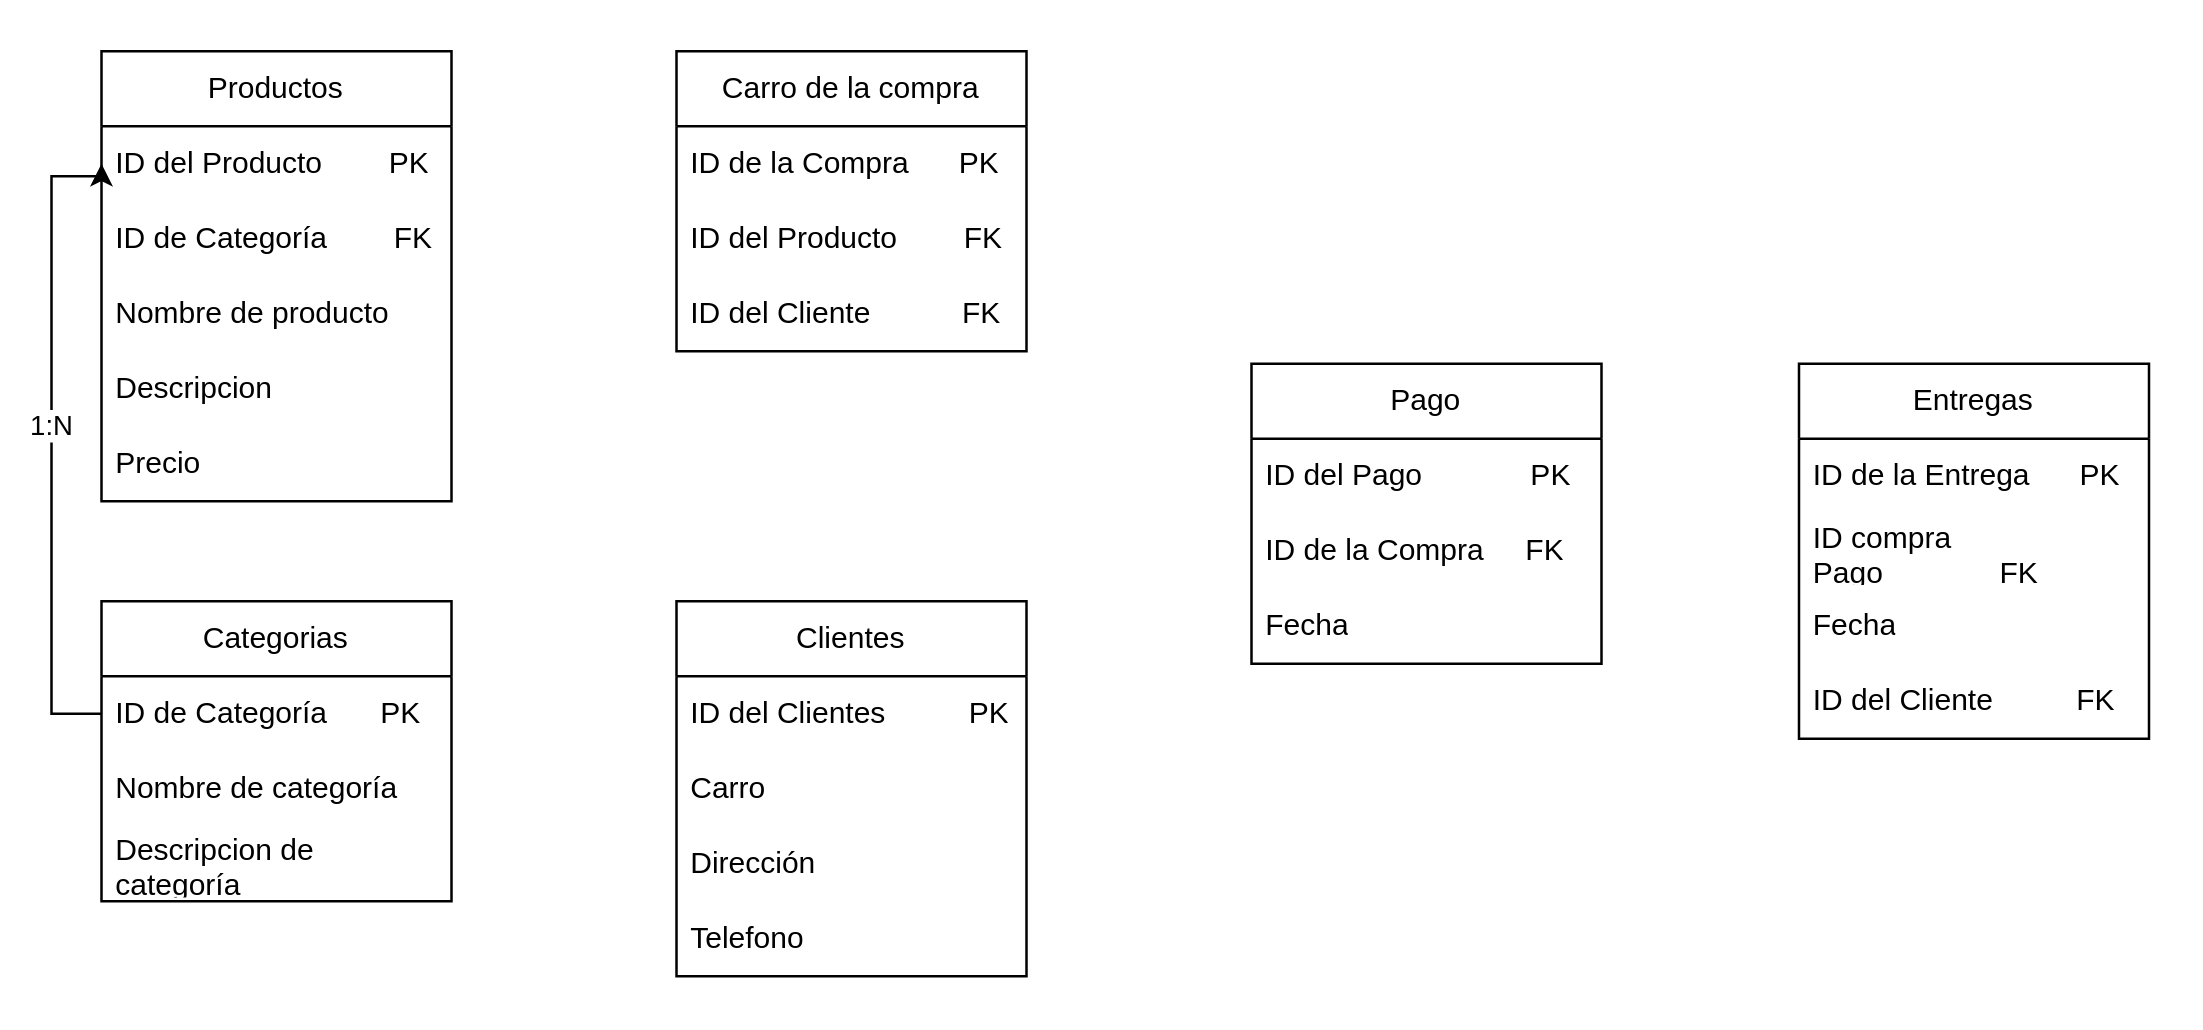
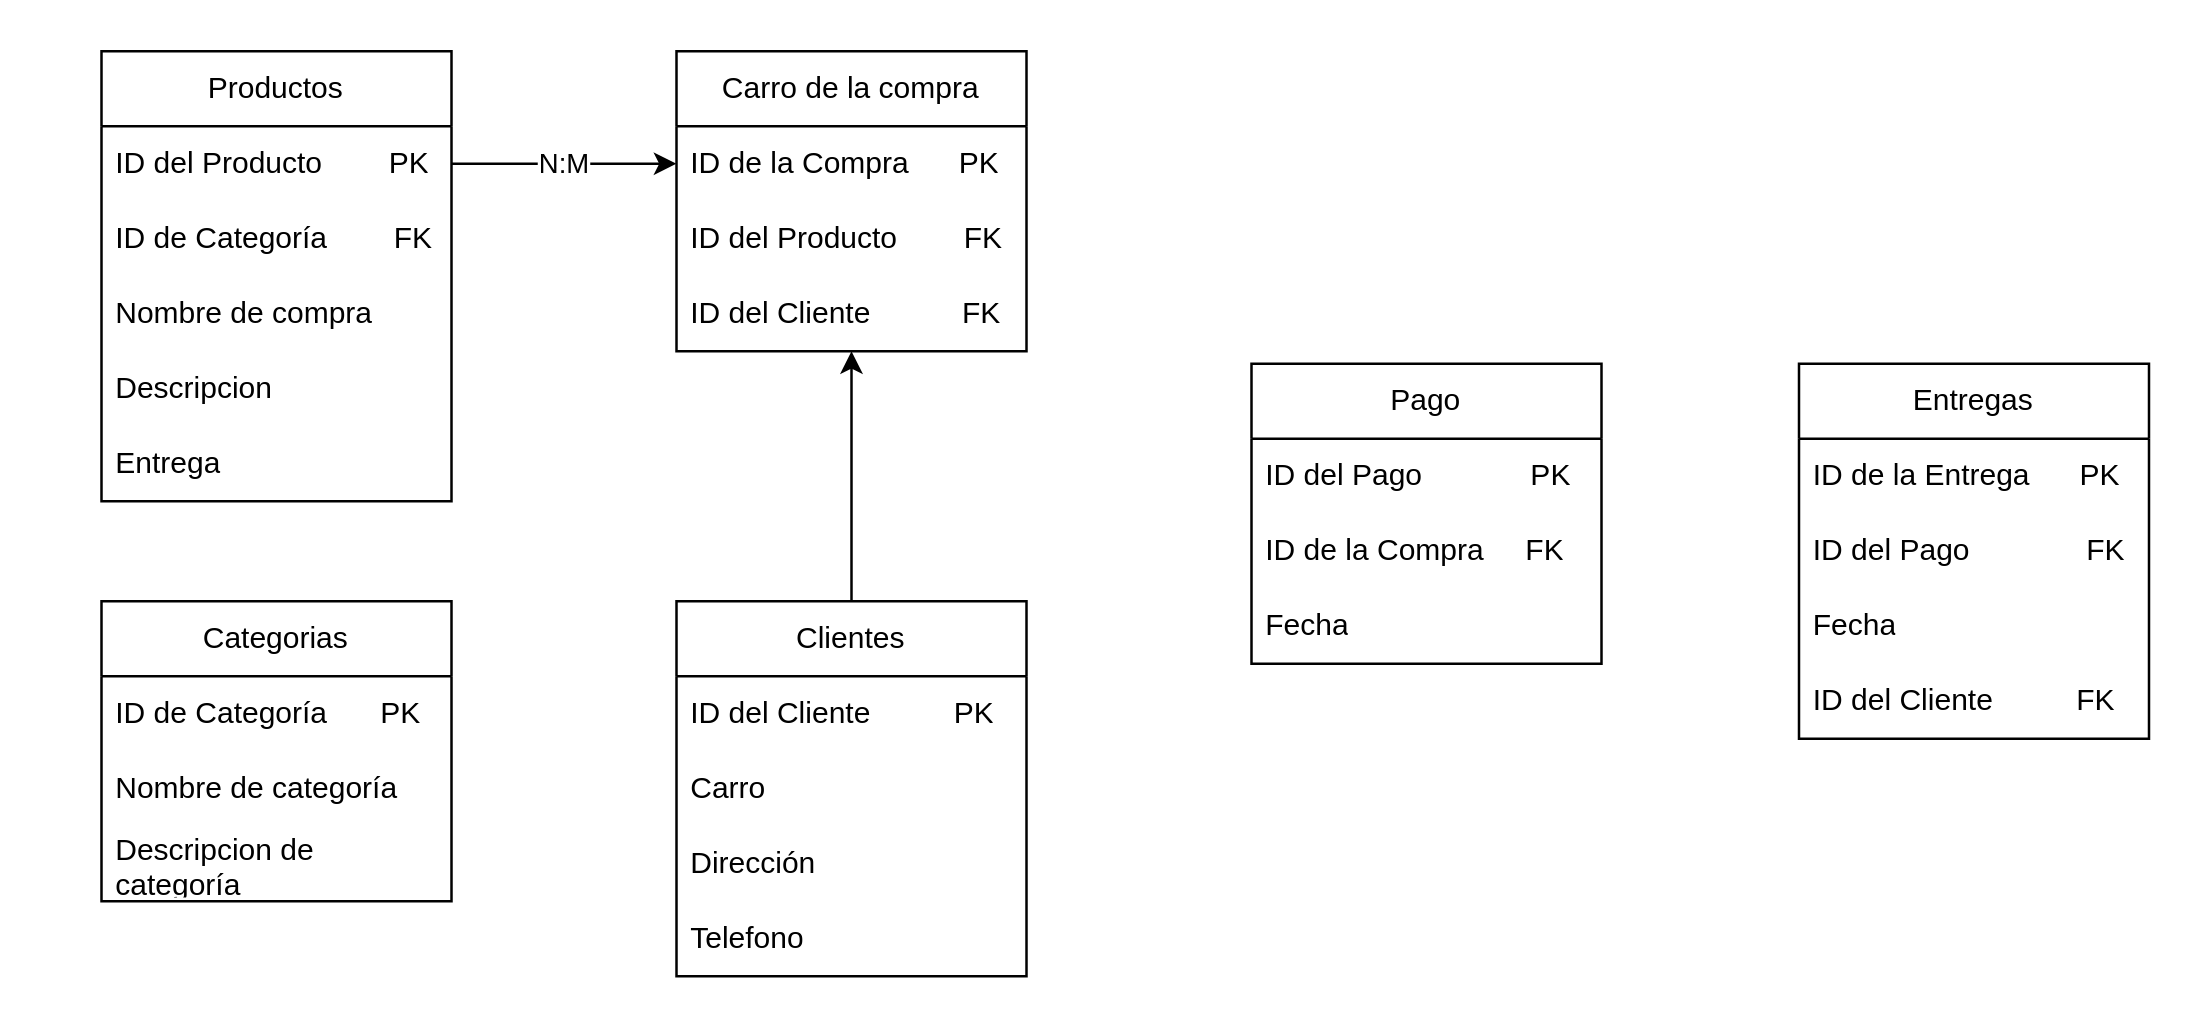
none -> (506, 164)
(260, 314) -> (243, 314)
(51, 446) -> none
(163, 464) -> (175, 464)
none -> (851, 484)
(1976, 551) -> (1976, 551)
(854, 714) -> (854, 714)
